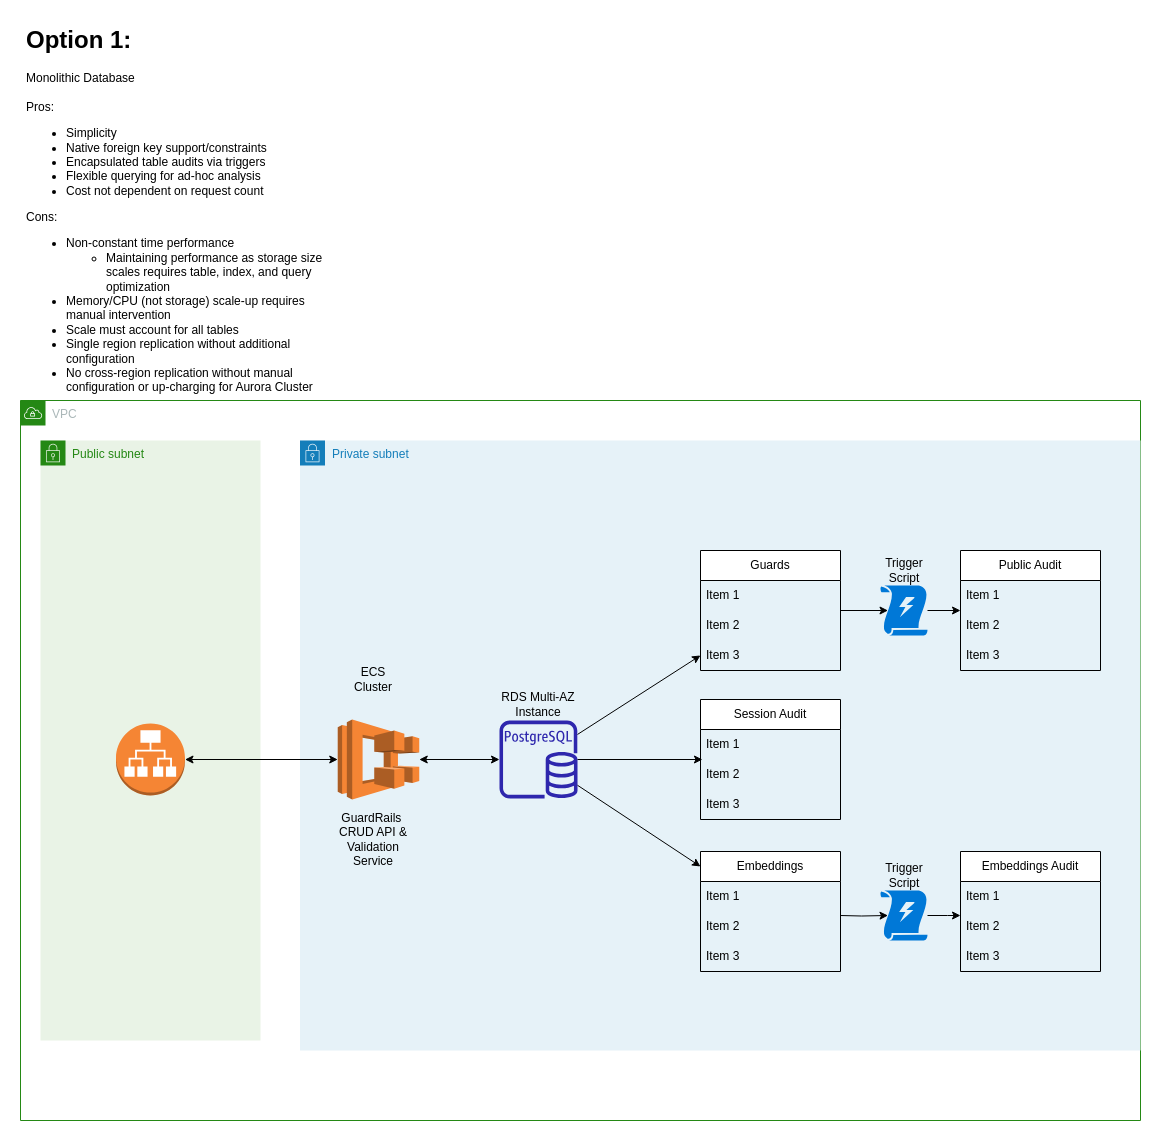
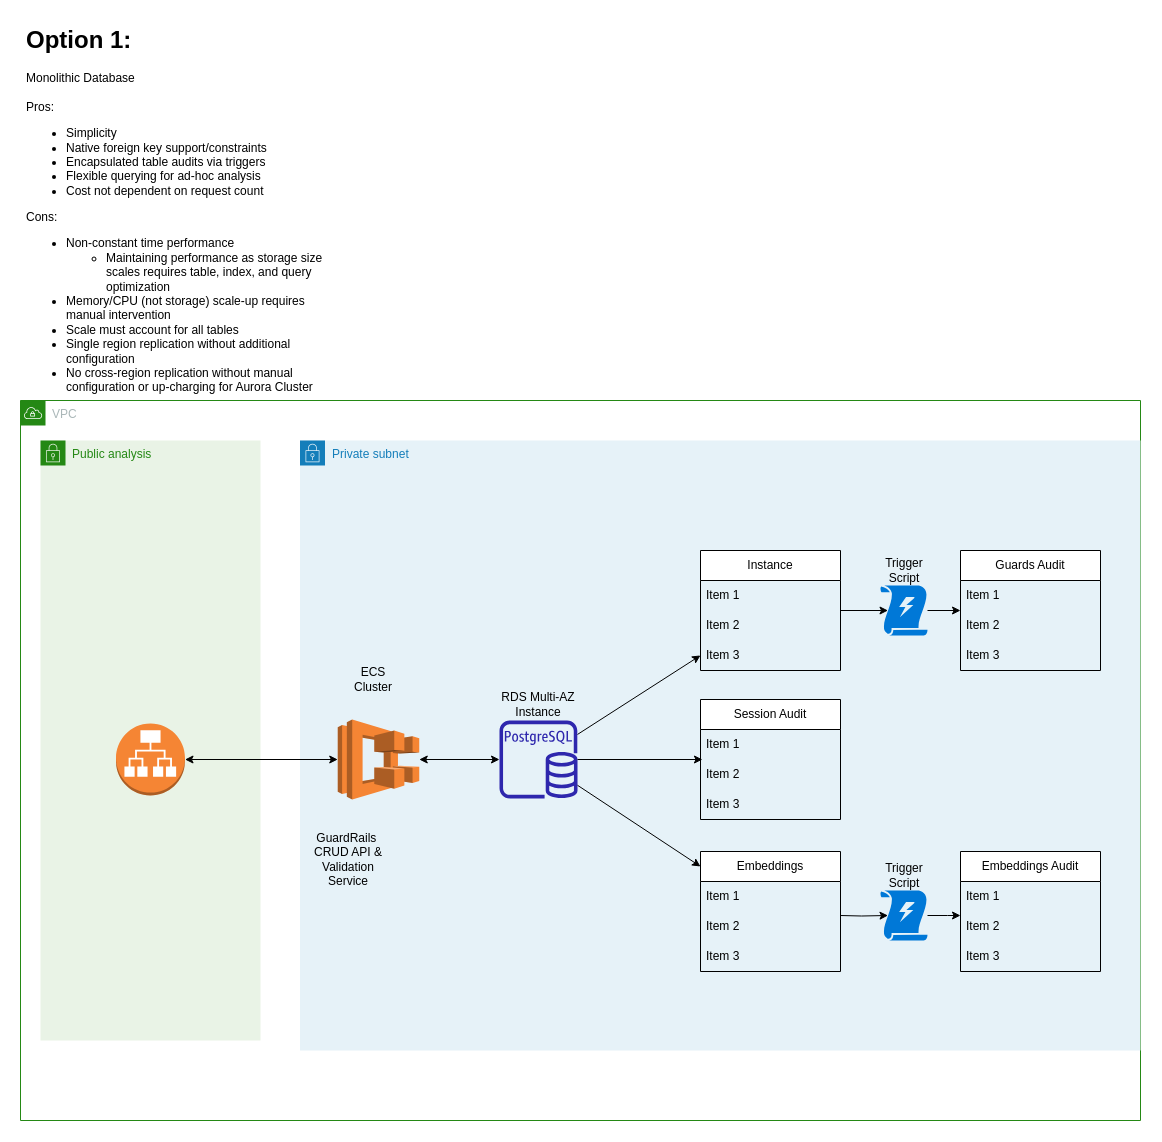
(112, 455) -> (115, 455)
(771, 566) -> (771, 566)
(1031, 566) -> (1031, 566)
(374, 840) -> (349, 860)
